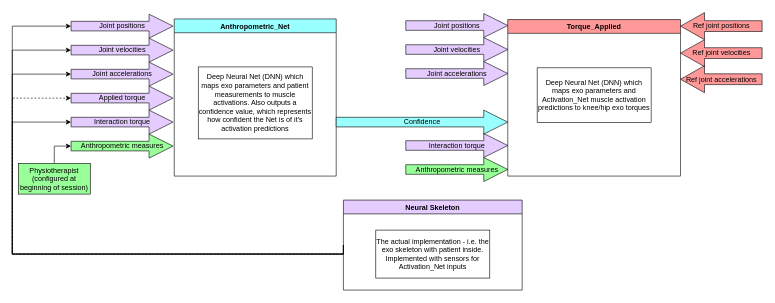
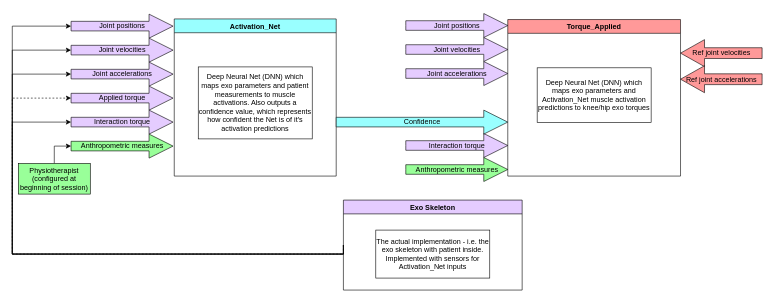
(255, 26) -> (255, 26)
(722, 26) -> none
(433, 207) -> (433, 207)
